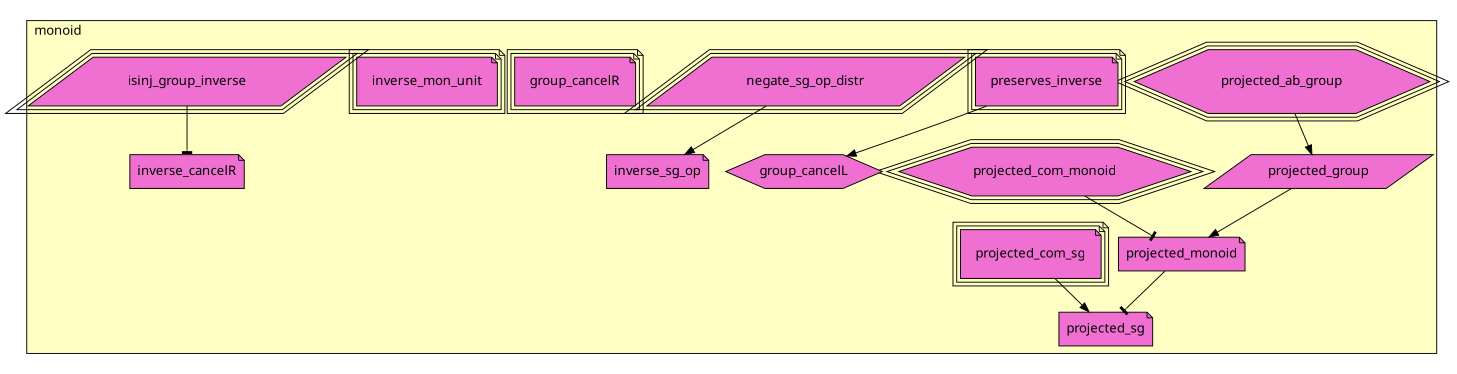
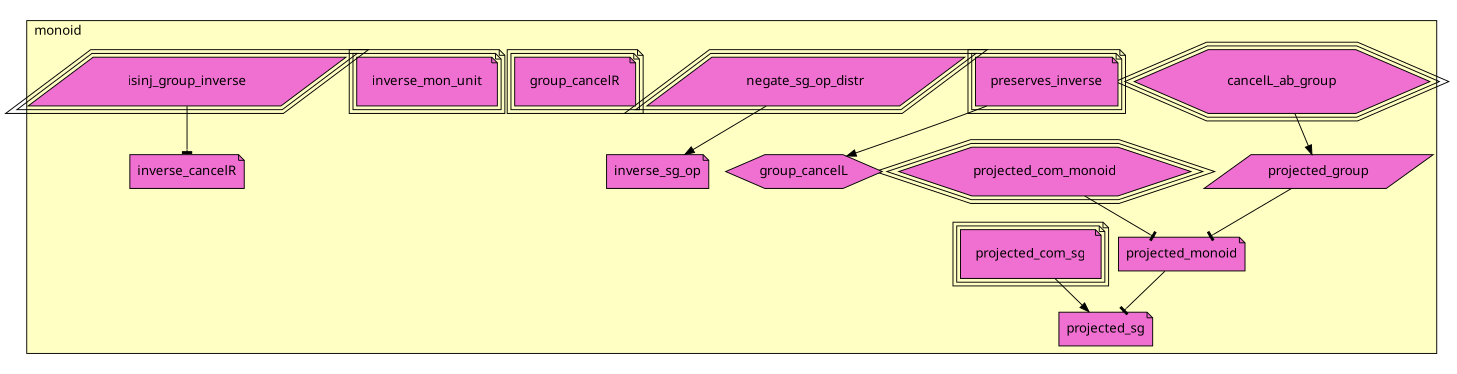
(1282, 82) -> (1282, 82)
(1252, 212) -> (1252, 212)
